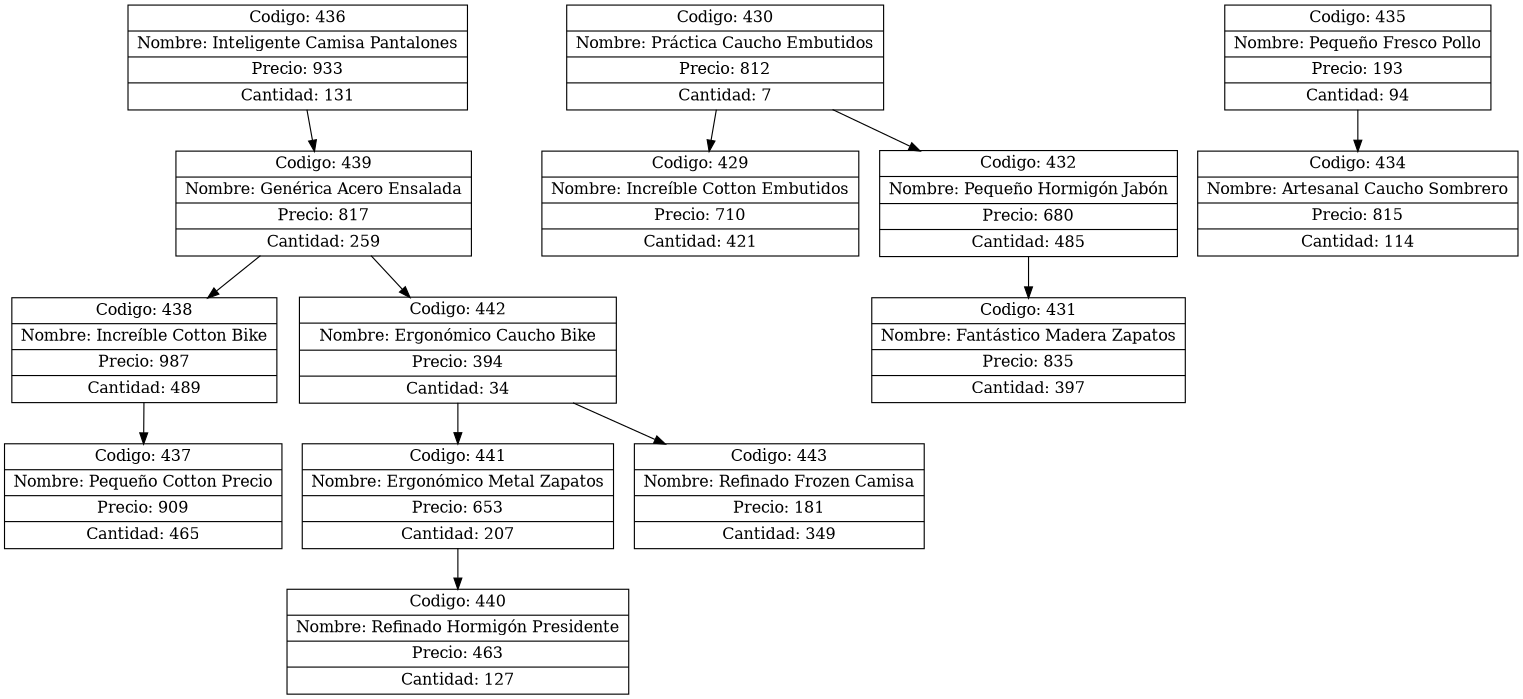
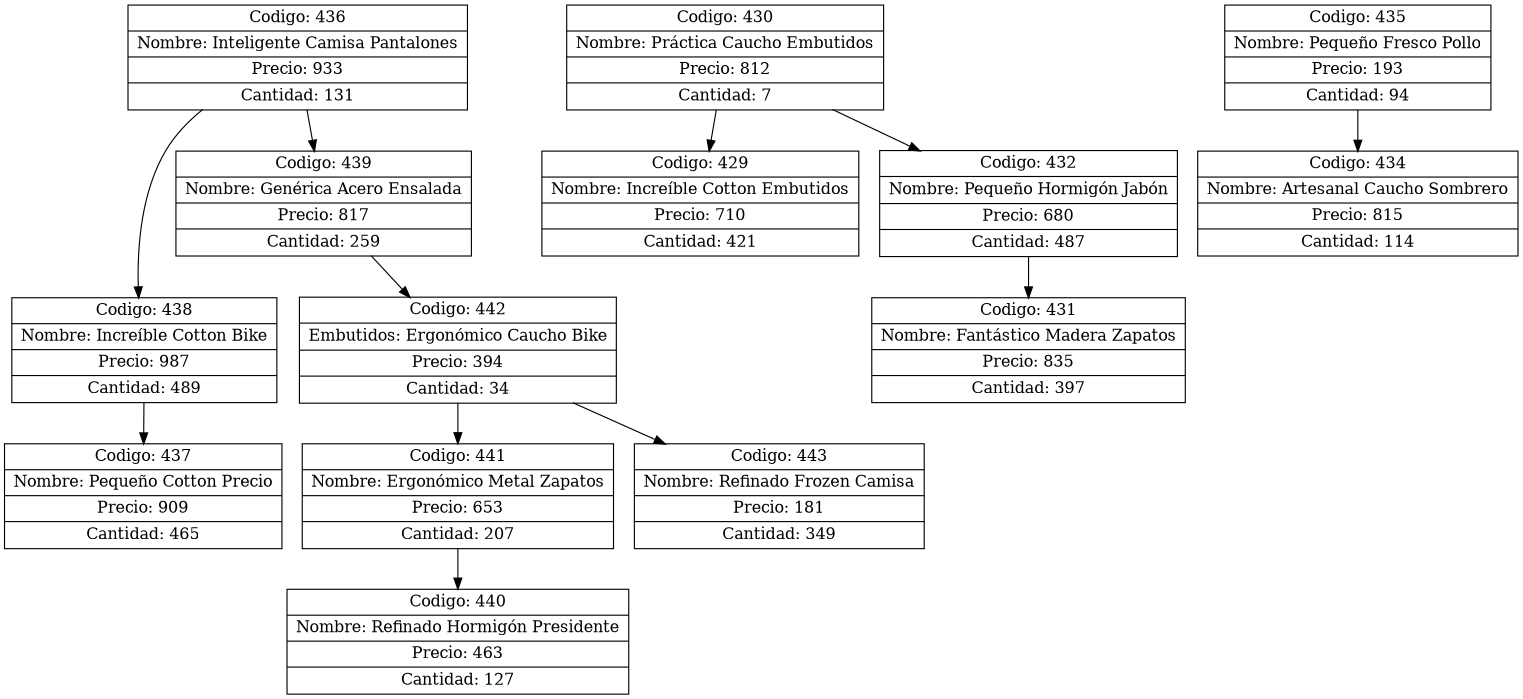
(1029, 242) -> (1029, 242)
(239, 273) -> (149, 190)
(458, 336) -> (458, 336)
